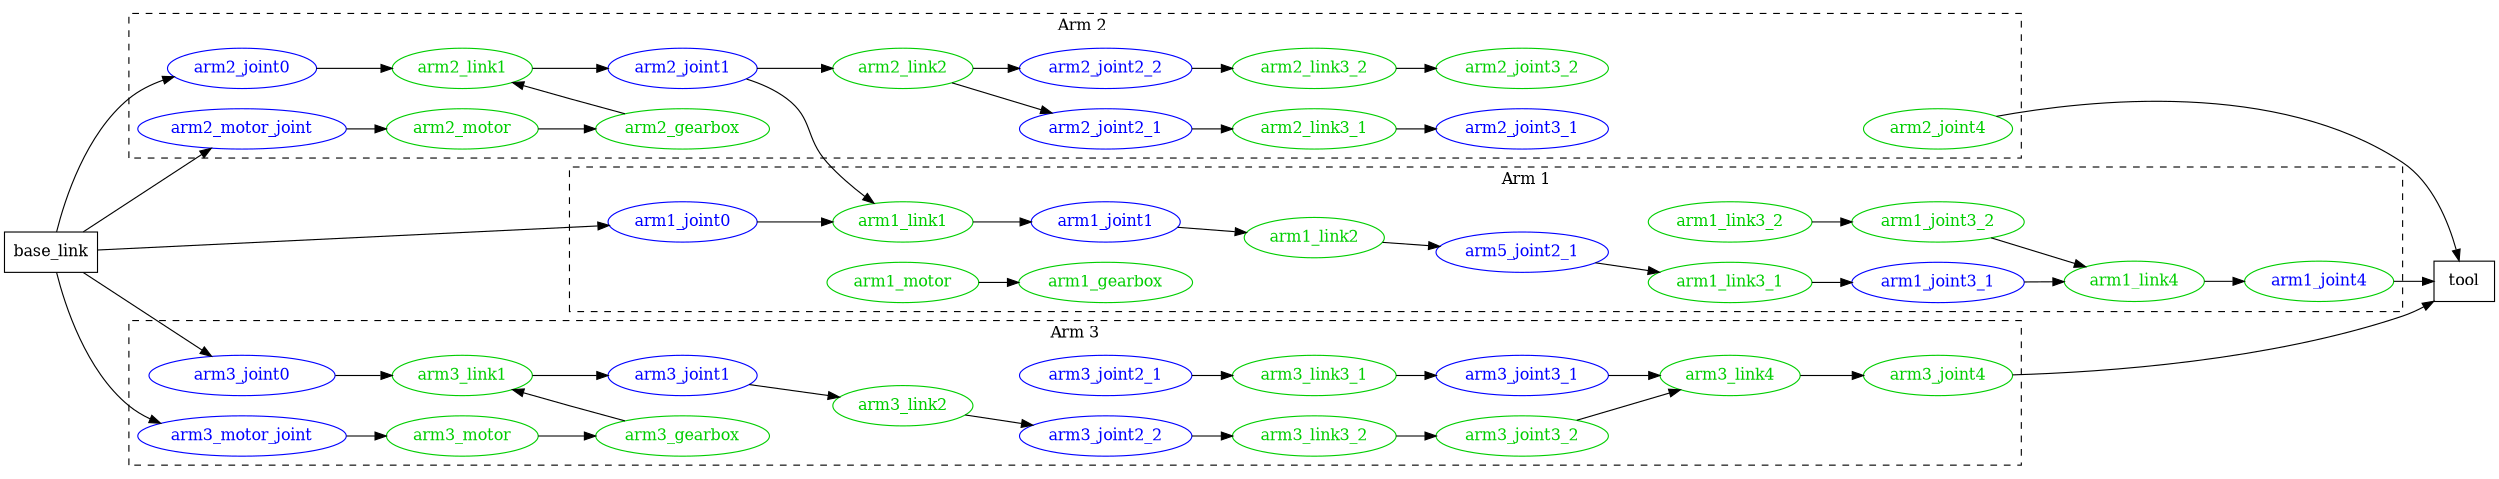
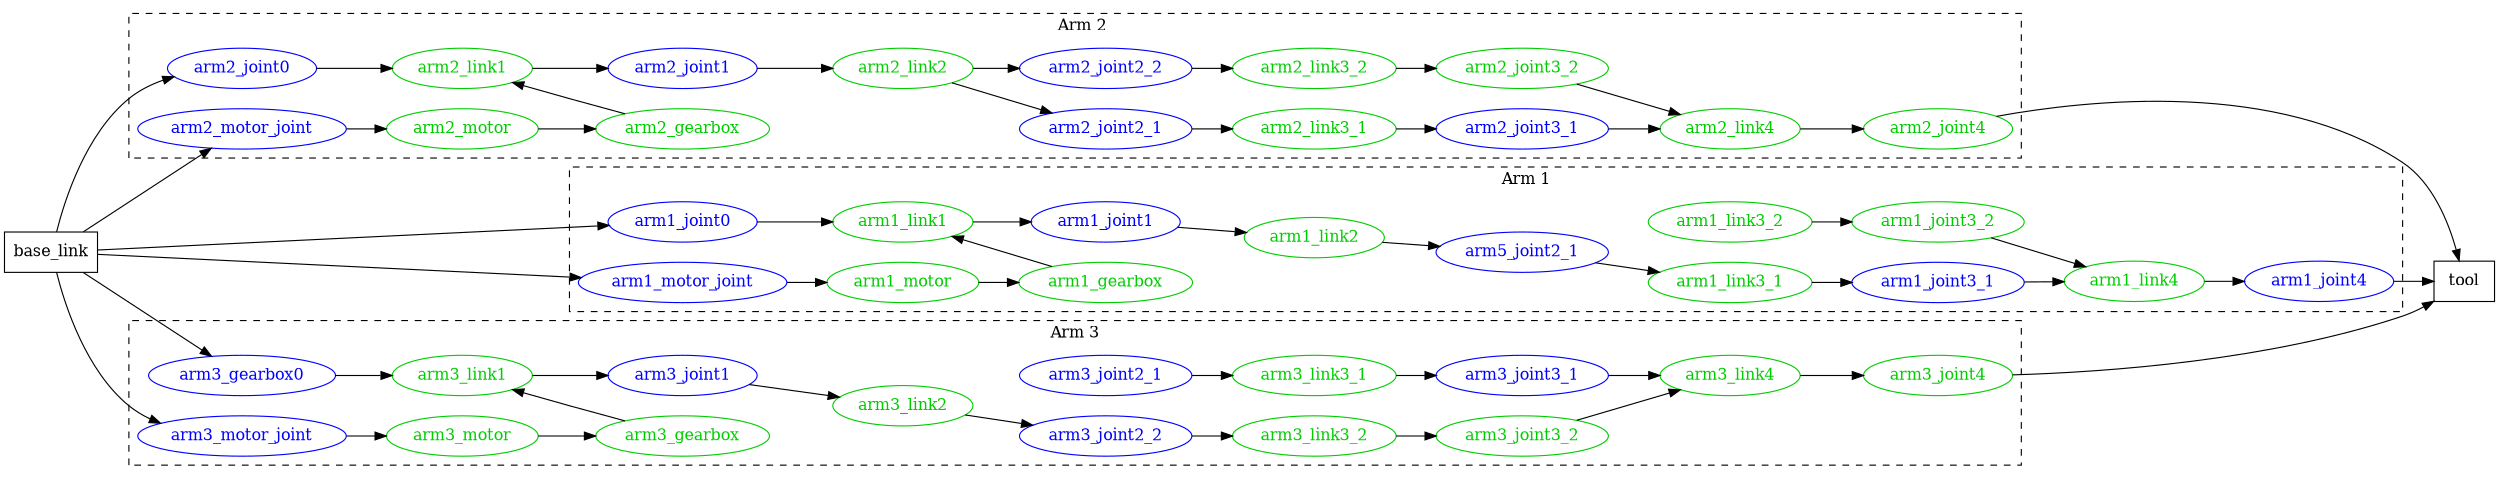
none -> (1730, 129)
(810, 132) -> (1007, 253)
(2319, 281) -> (2319, 281)
none -> (683, 282)
(242, 375) -> (242, 375)
